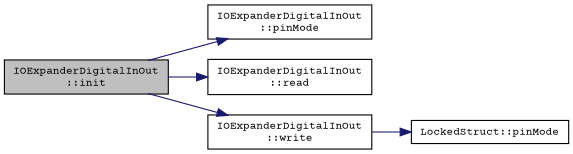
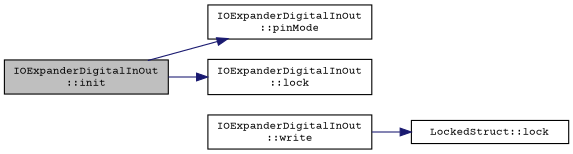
(290, 77) -> (290, 77)
(183, 103) -> none
(490, 132) -> (490, 132)
